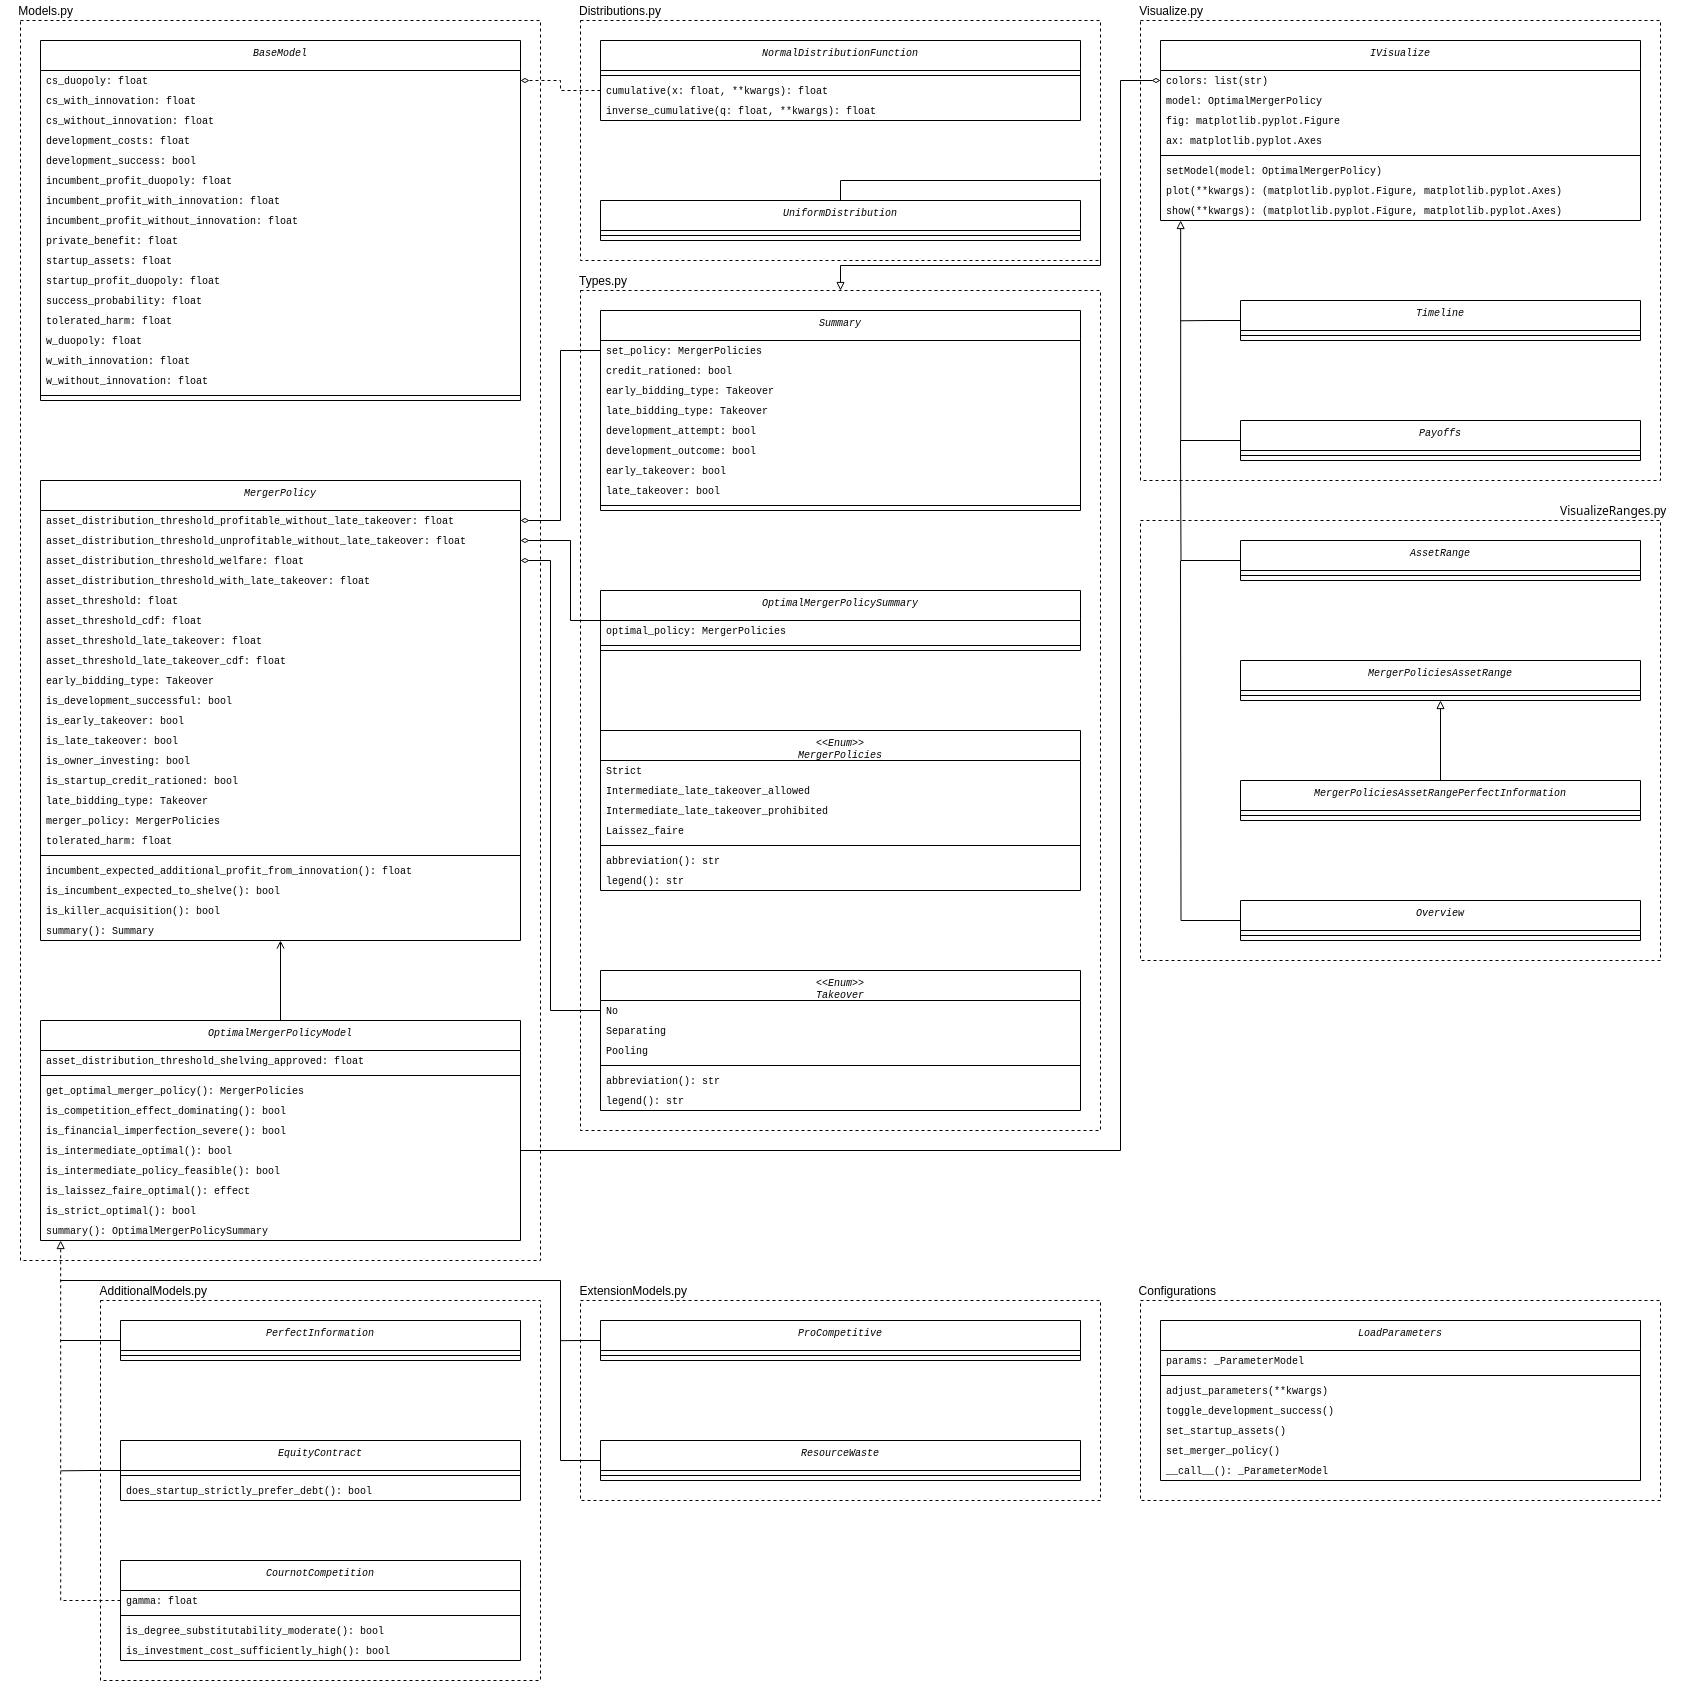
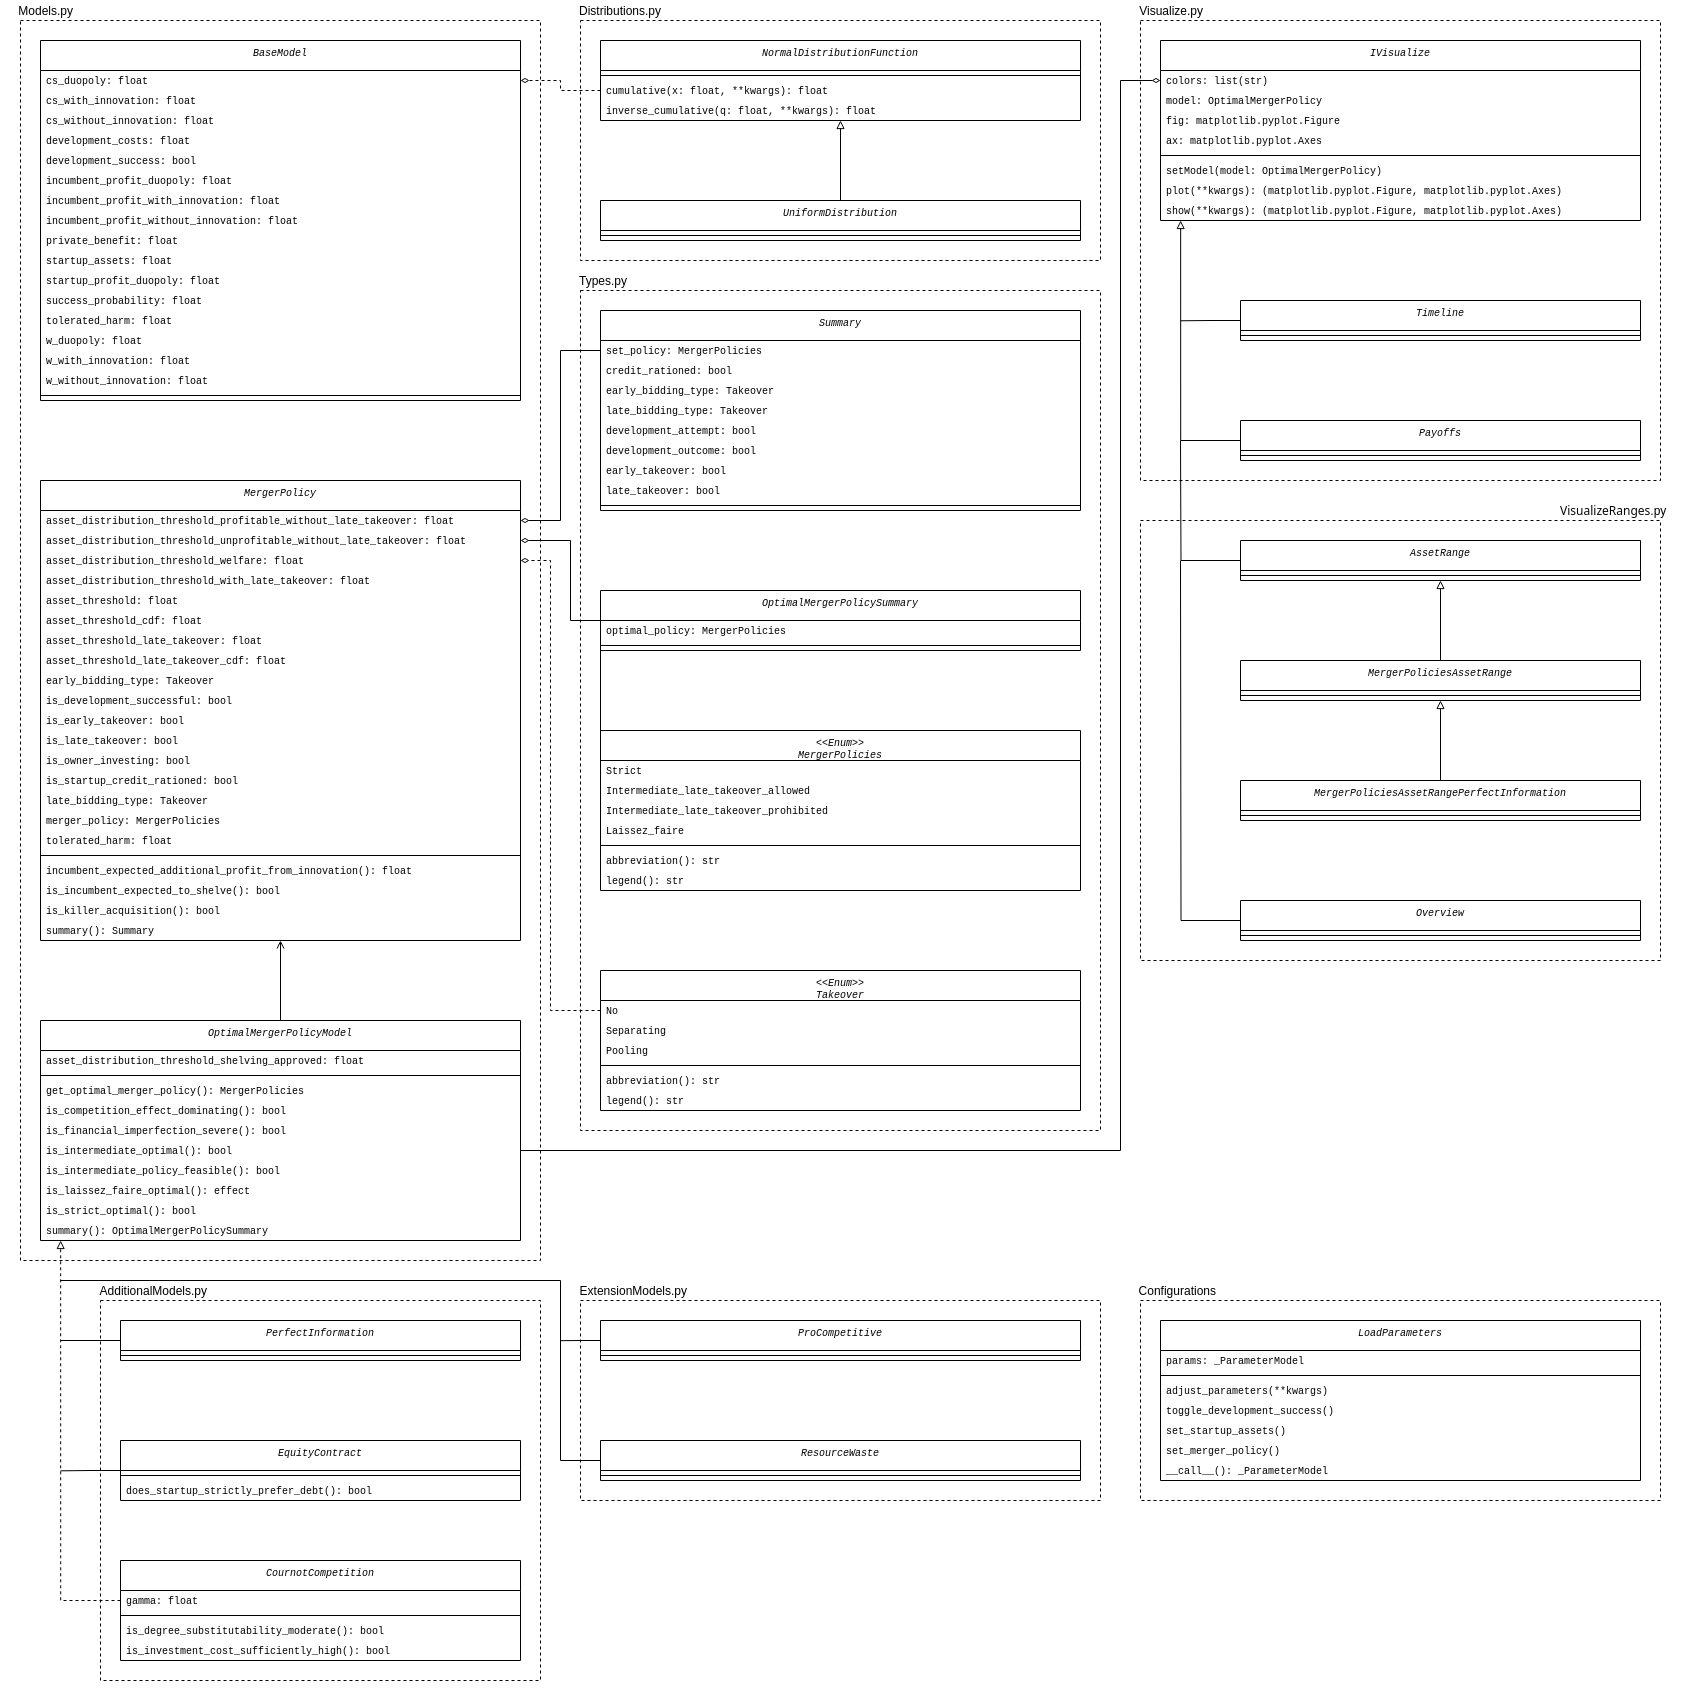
(1101, 230) -> (841, 156)
none -> (1441, 625)
(551, 799) -> (551, 799)
